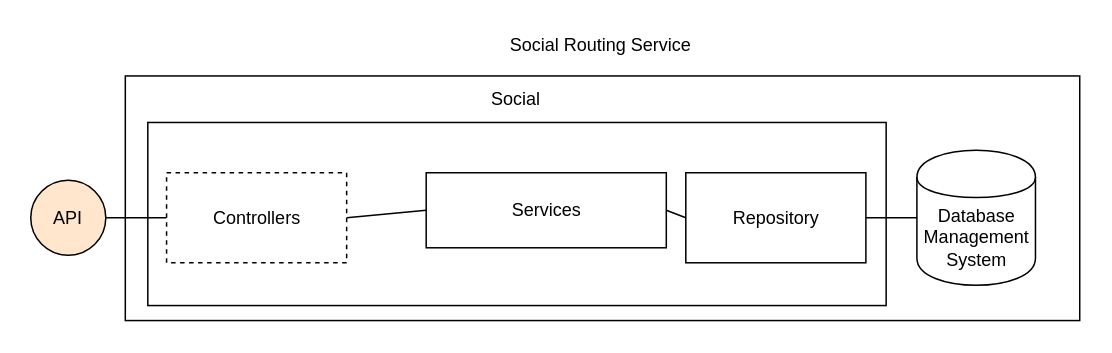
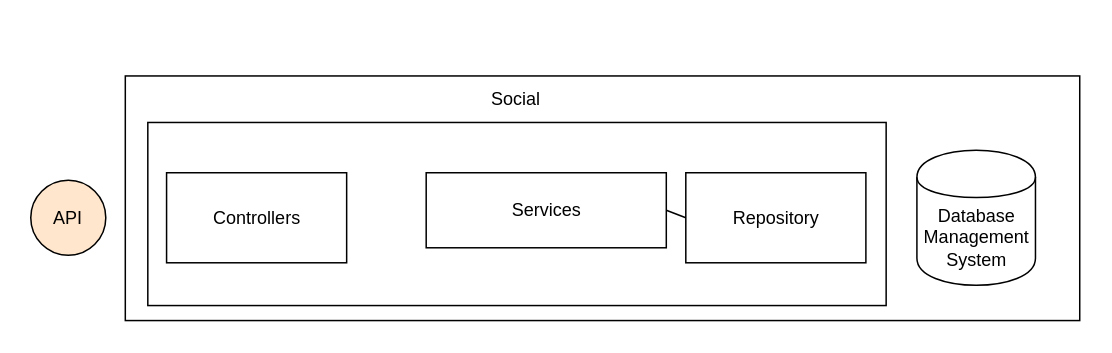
(601, 46) -> none
(386, 214) -> none
(136, 218) -> none
(257, 218) -> (257, 218)
(892, 218) -> none
